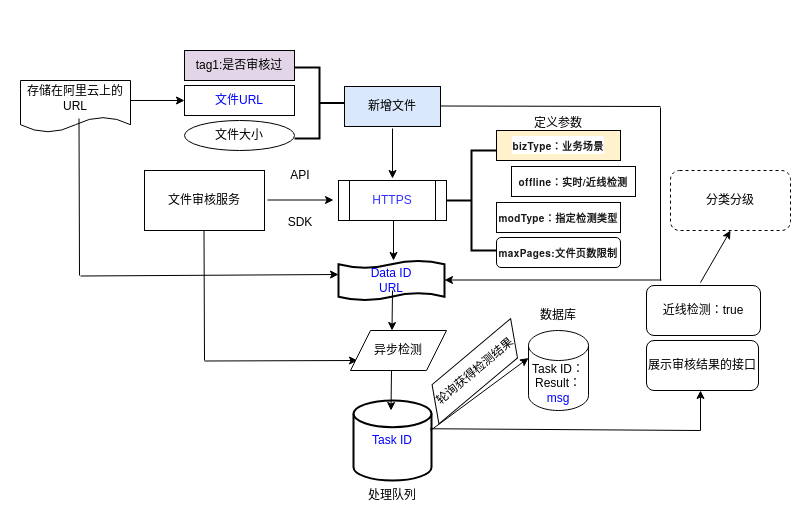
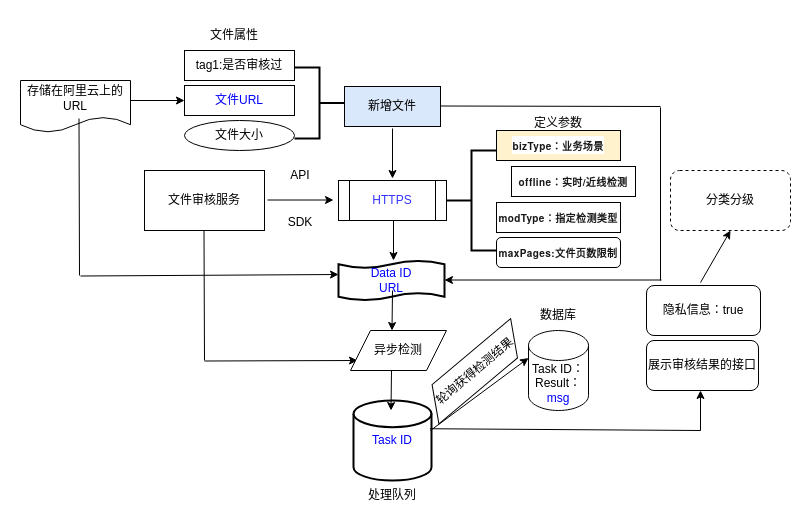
none -> (235, 36)
(240, 66) -> (240, 66)
(704, 311) -> (704, 311)
